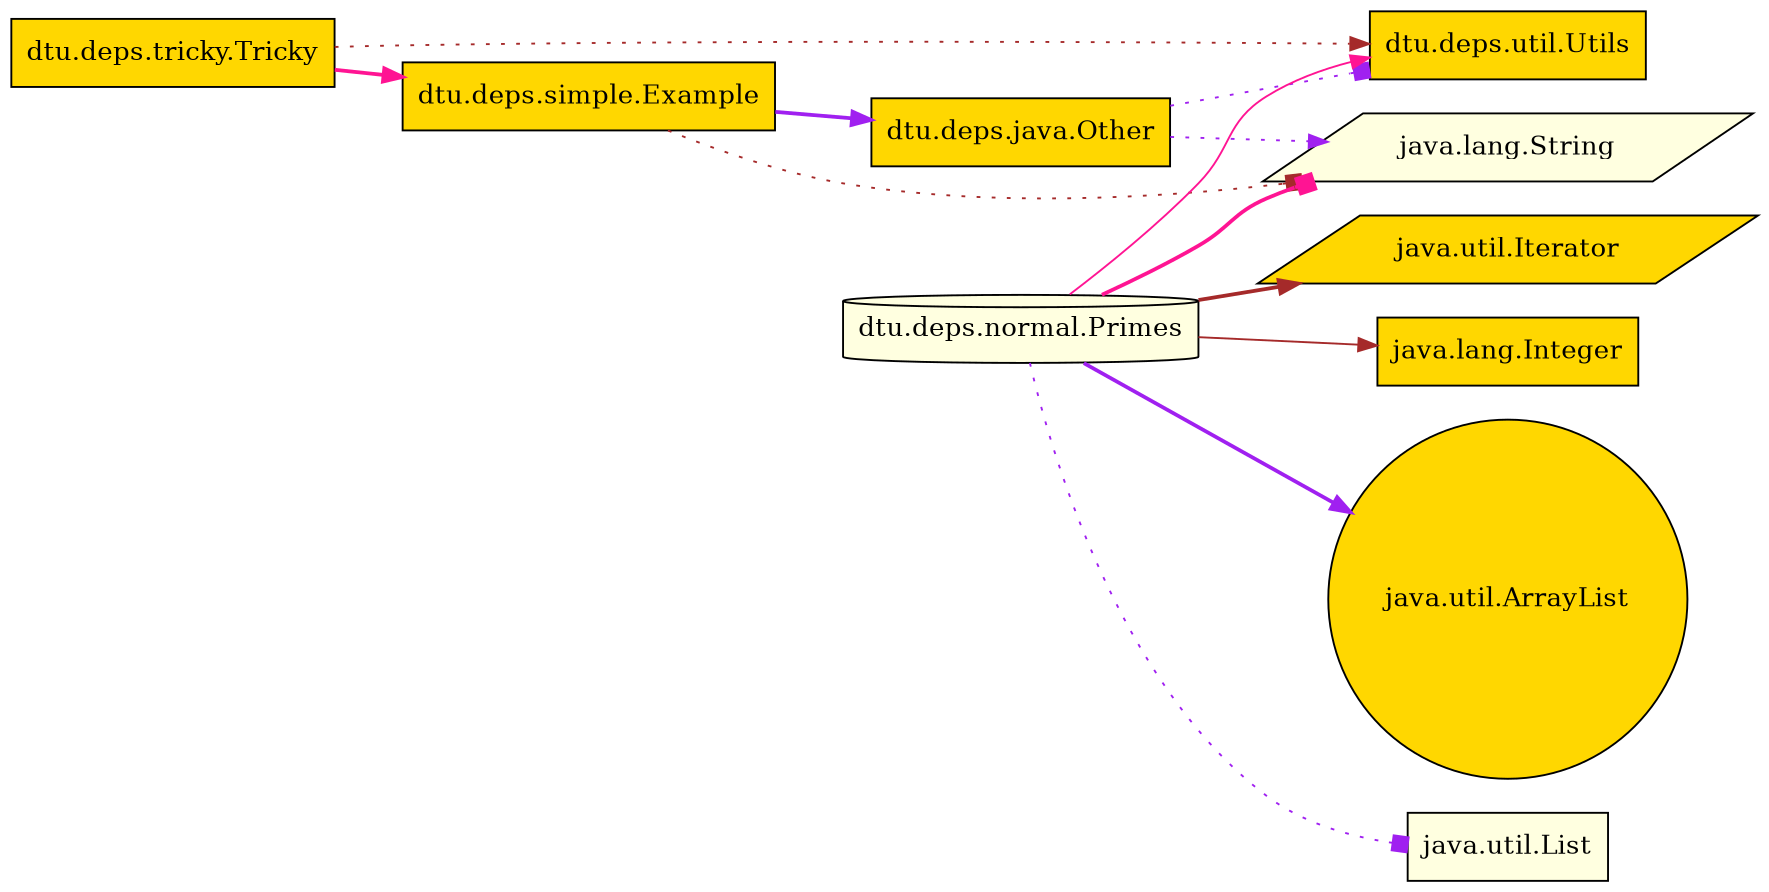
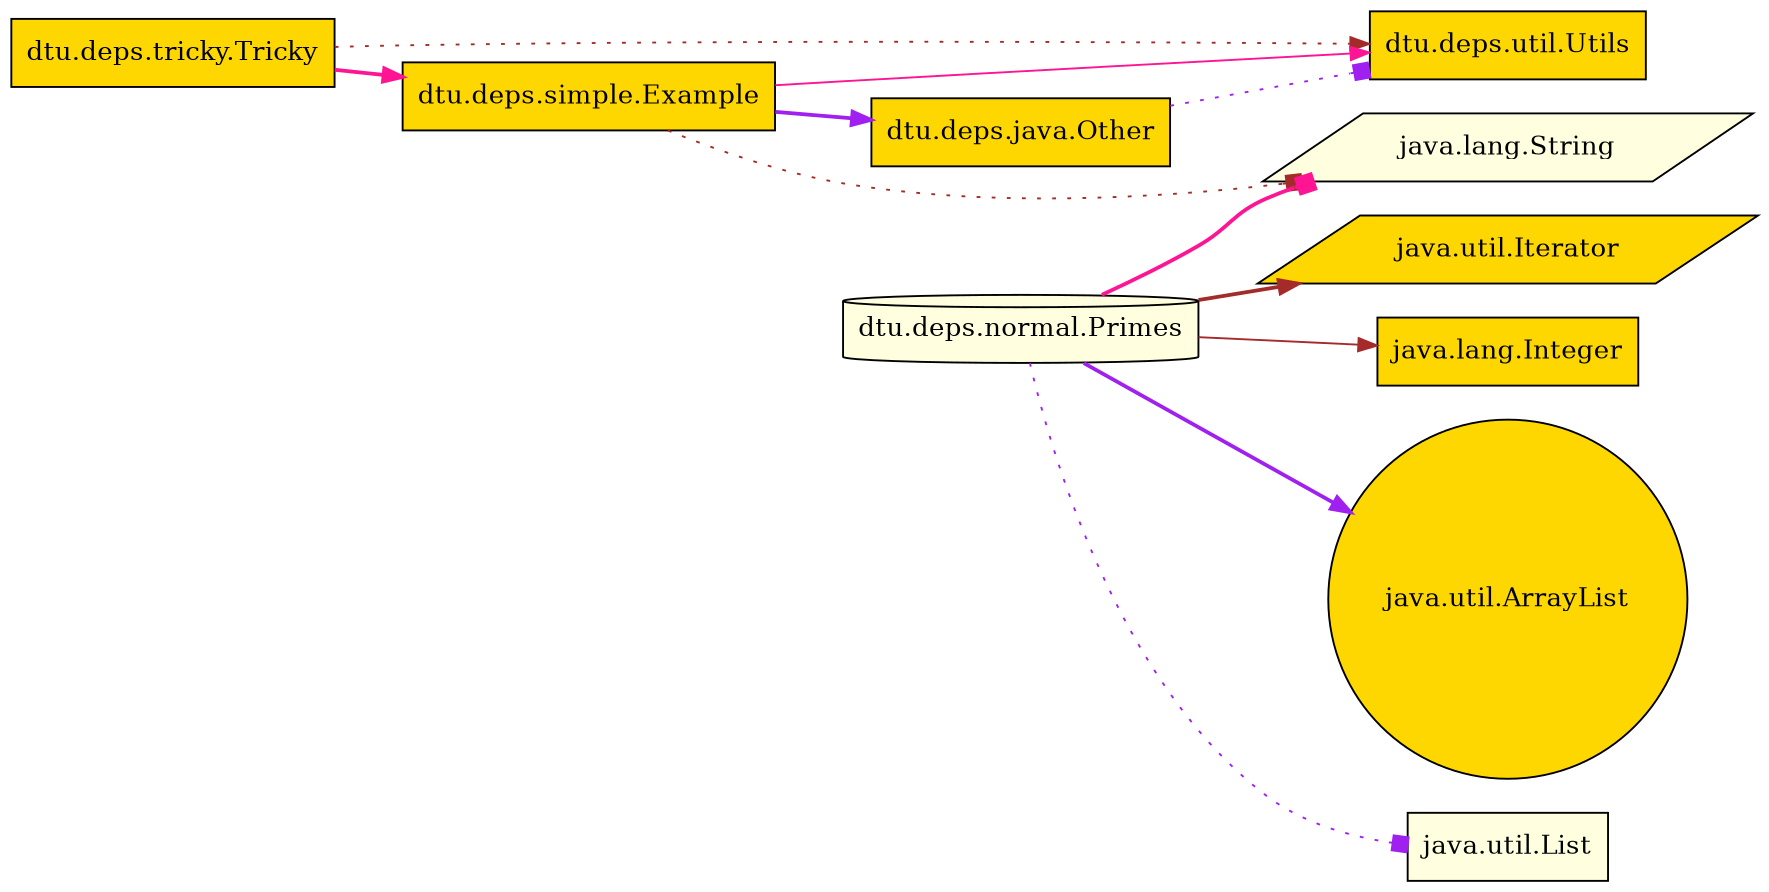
(1243, 139) -> none
(1209, 171) -> (1063, 69)
